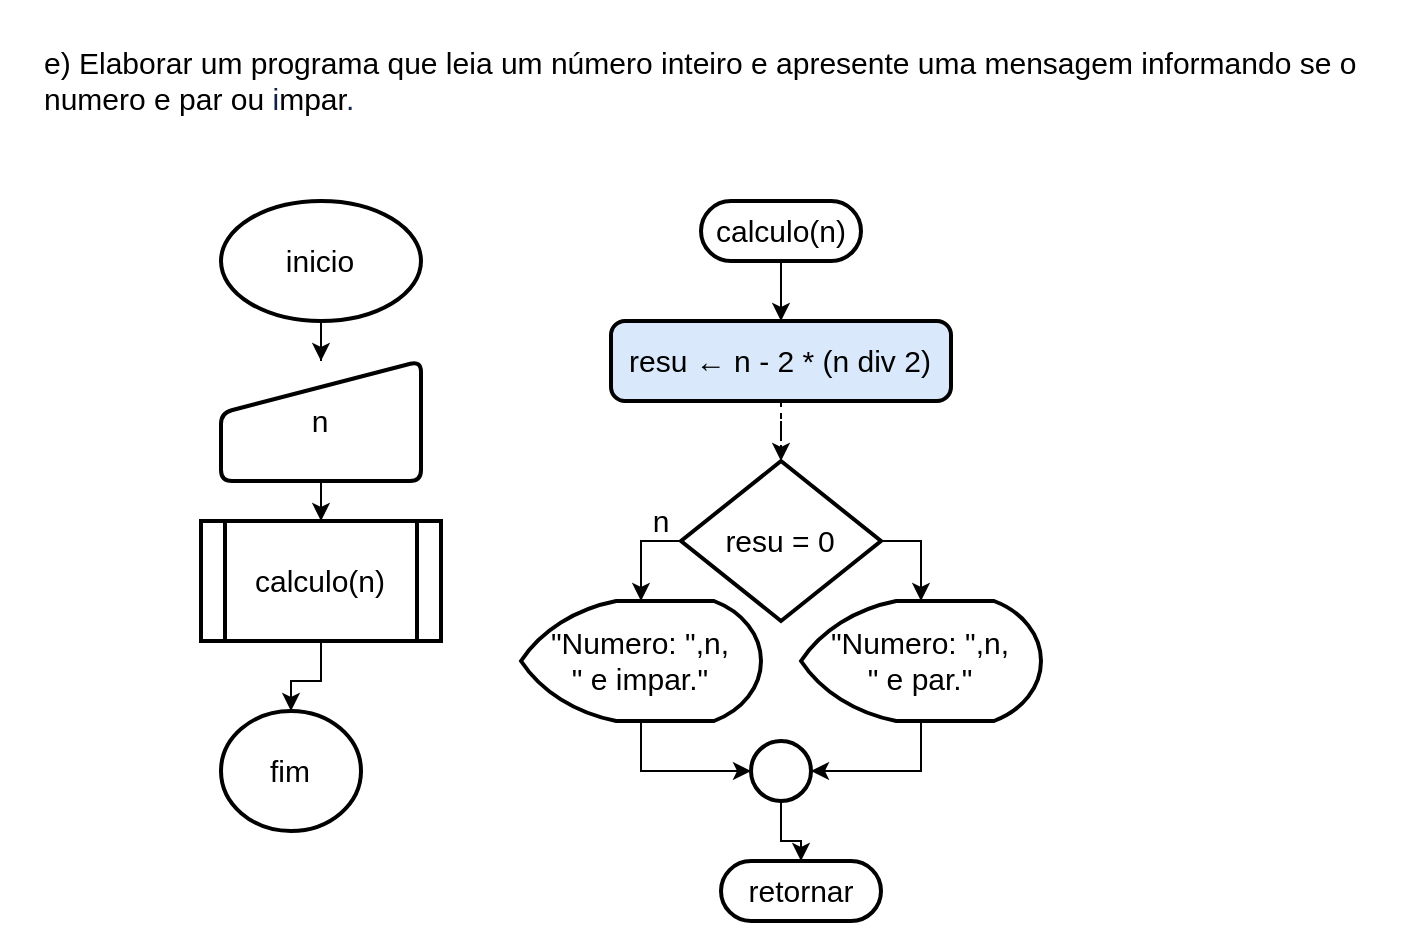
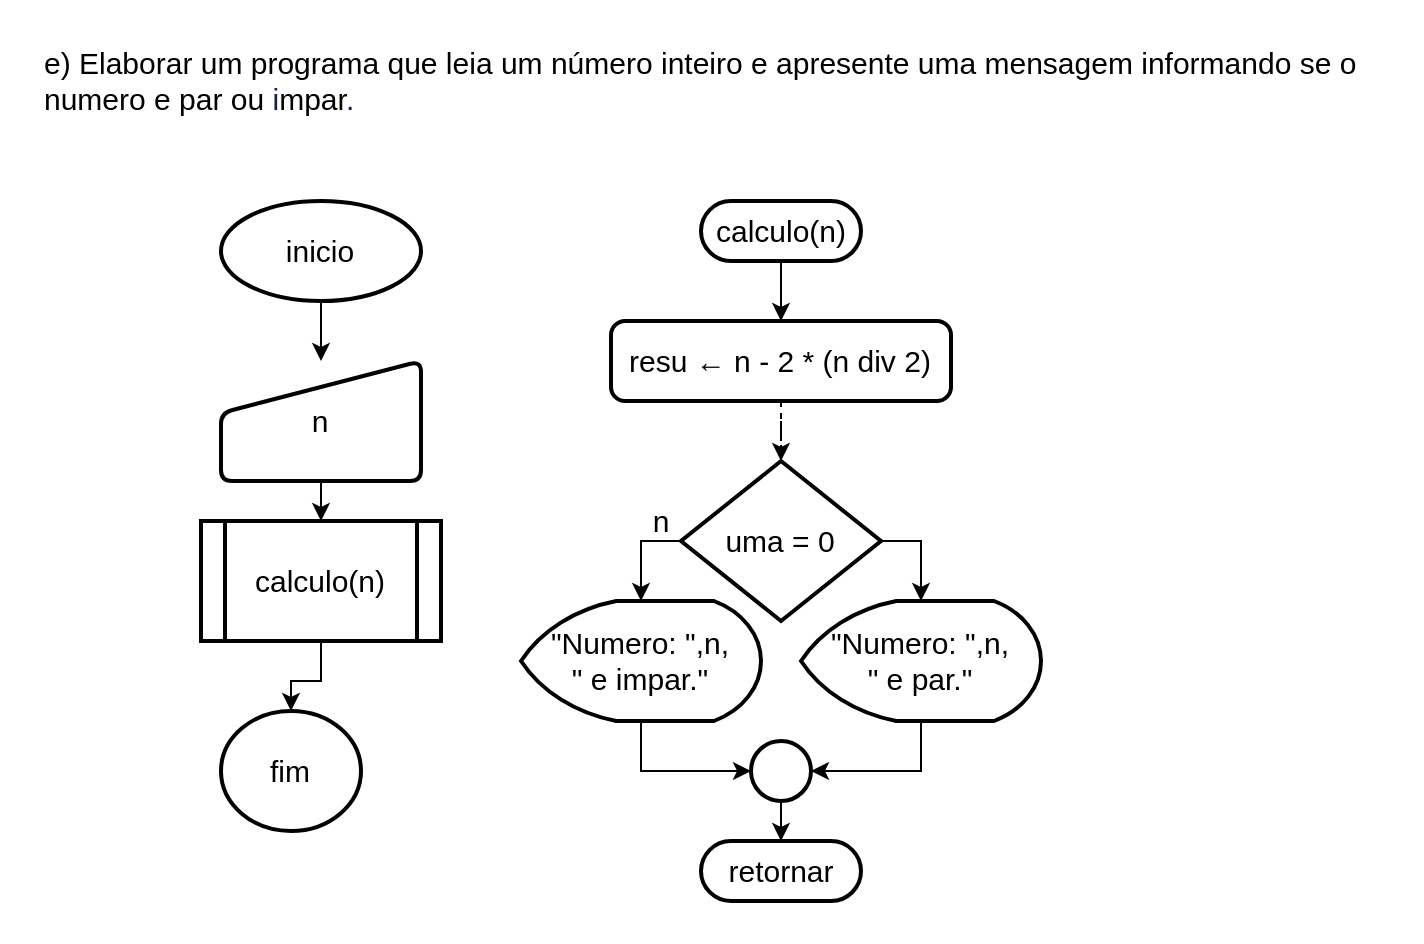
(321, 261) -> (321, 251)
(781, 361) -> (781, 361)
(781, 541) -> (781, 541)
(801, 891) -> (781, 871)
